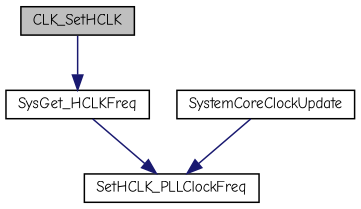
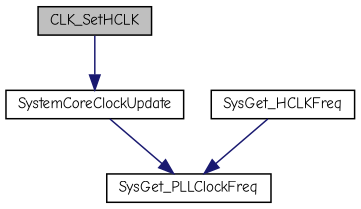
(78, 55) -> (95, 55)
(172, 188) -> (189, 188)
